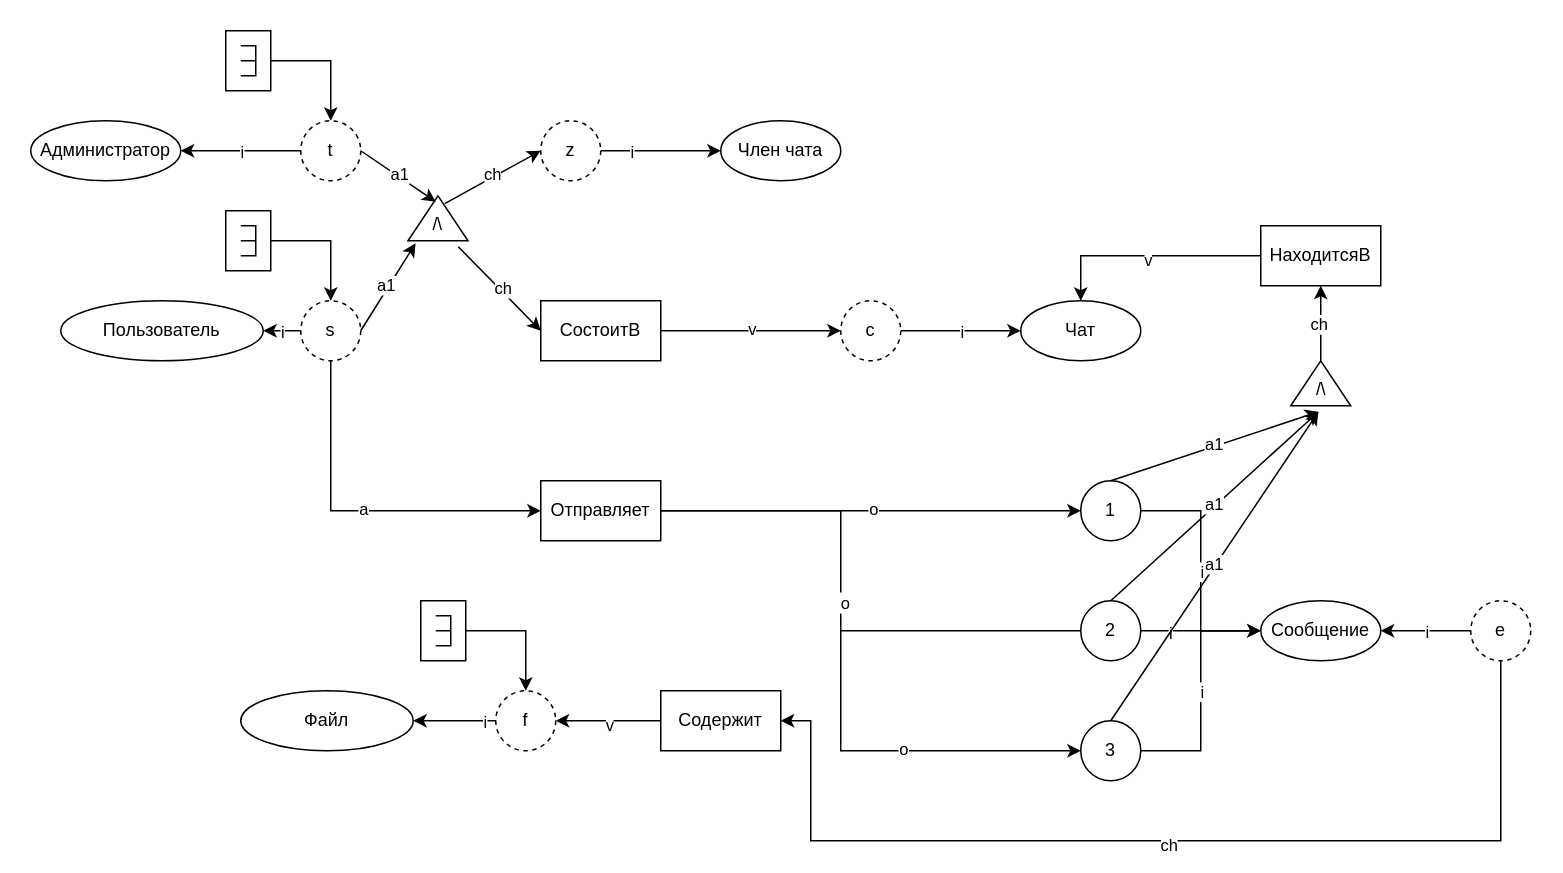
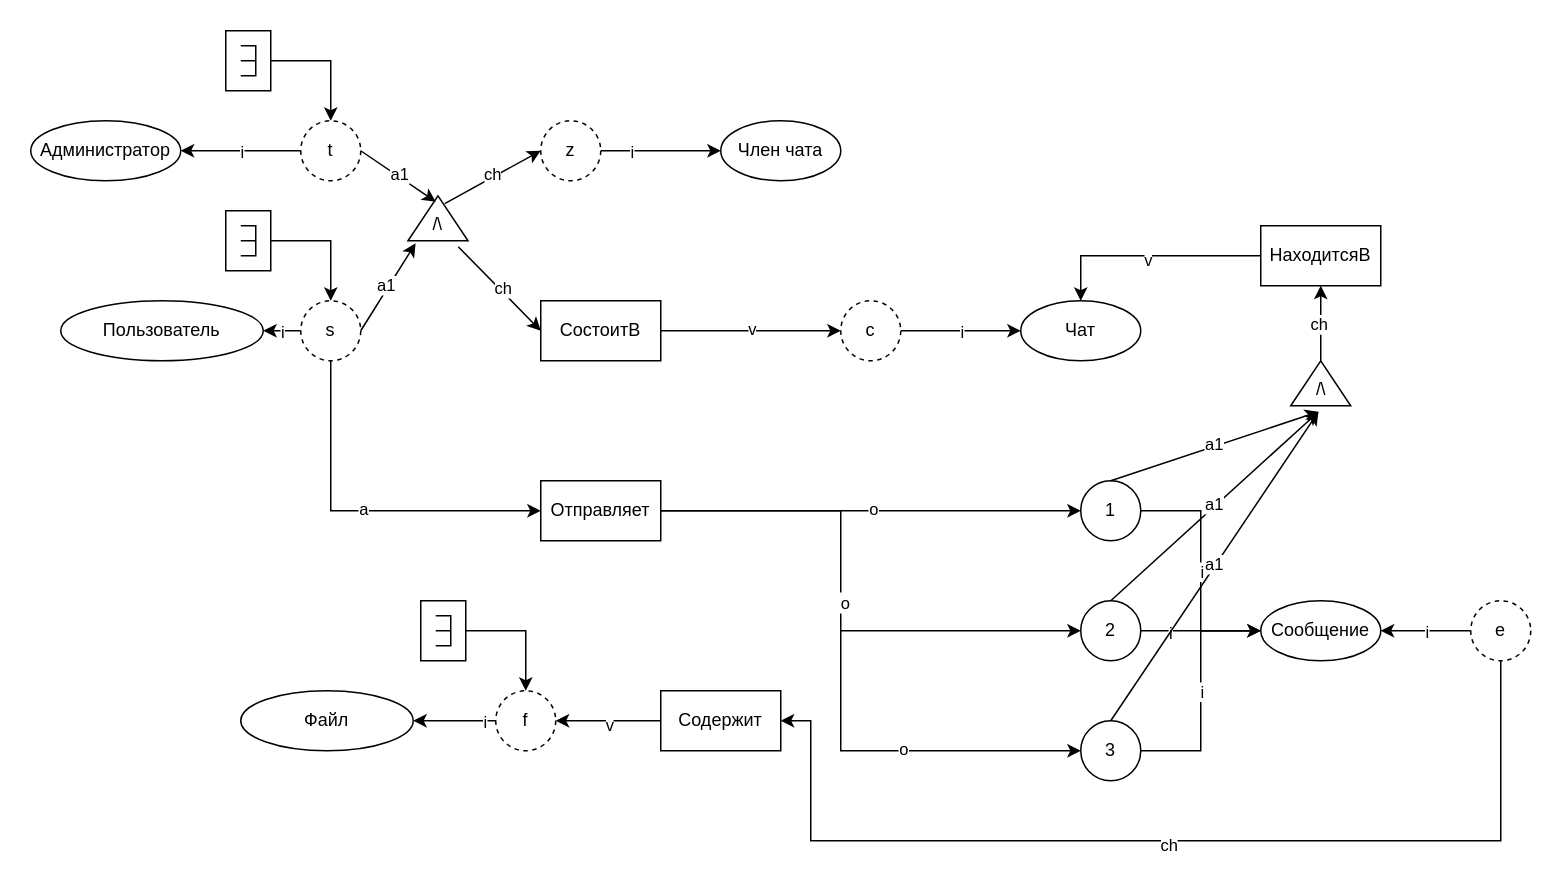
(1073, 631) -> (1069, 631)
